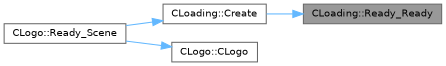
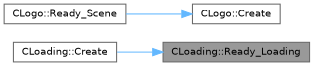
(373, 14) -> (236, 52)
(139, 24) -> none
(215, 52) -> (236, 14)
